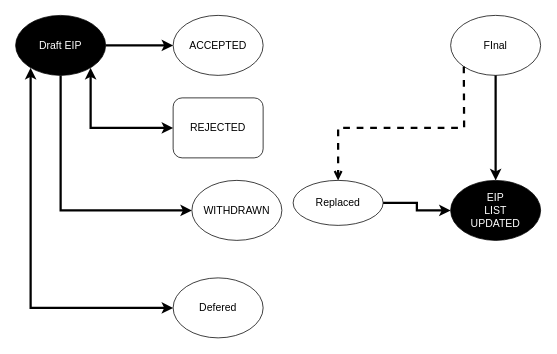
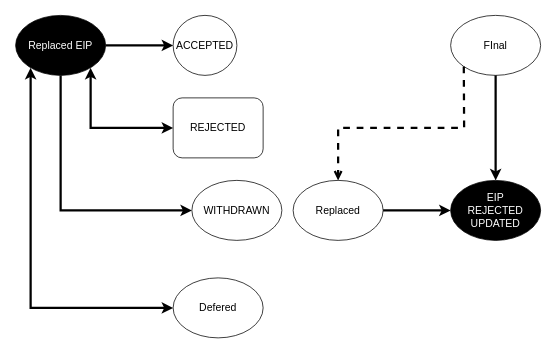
(60, 45) -> (60, 45)
(218, 45) -> (205, 45)
(338, 203) -> (338, 210)
(495, 210) -> (495, 210)
